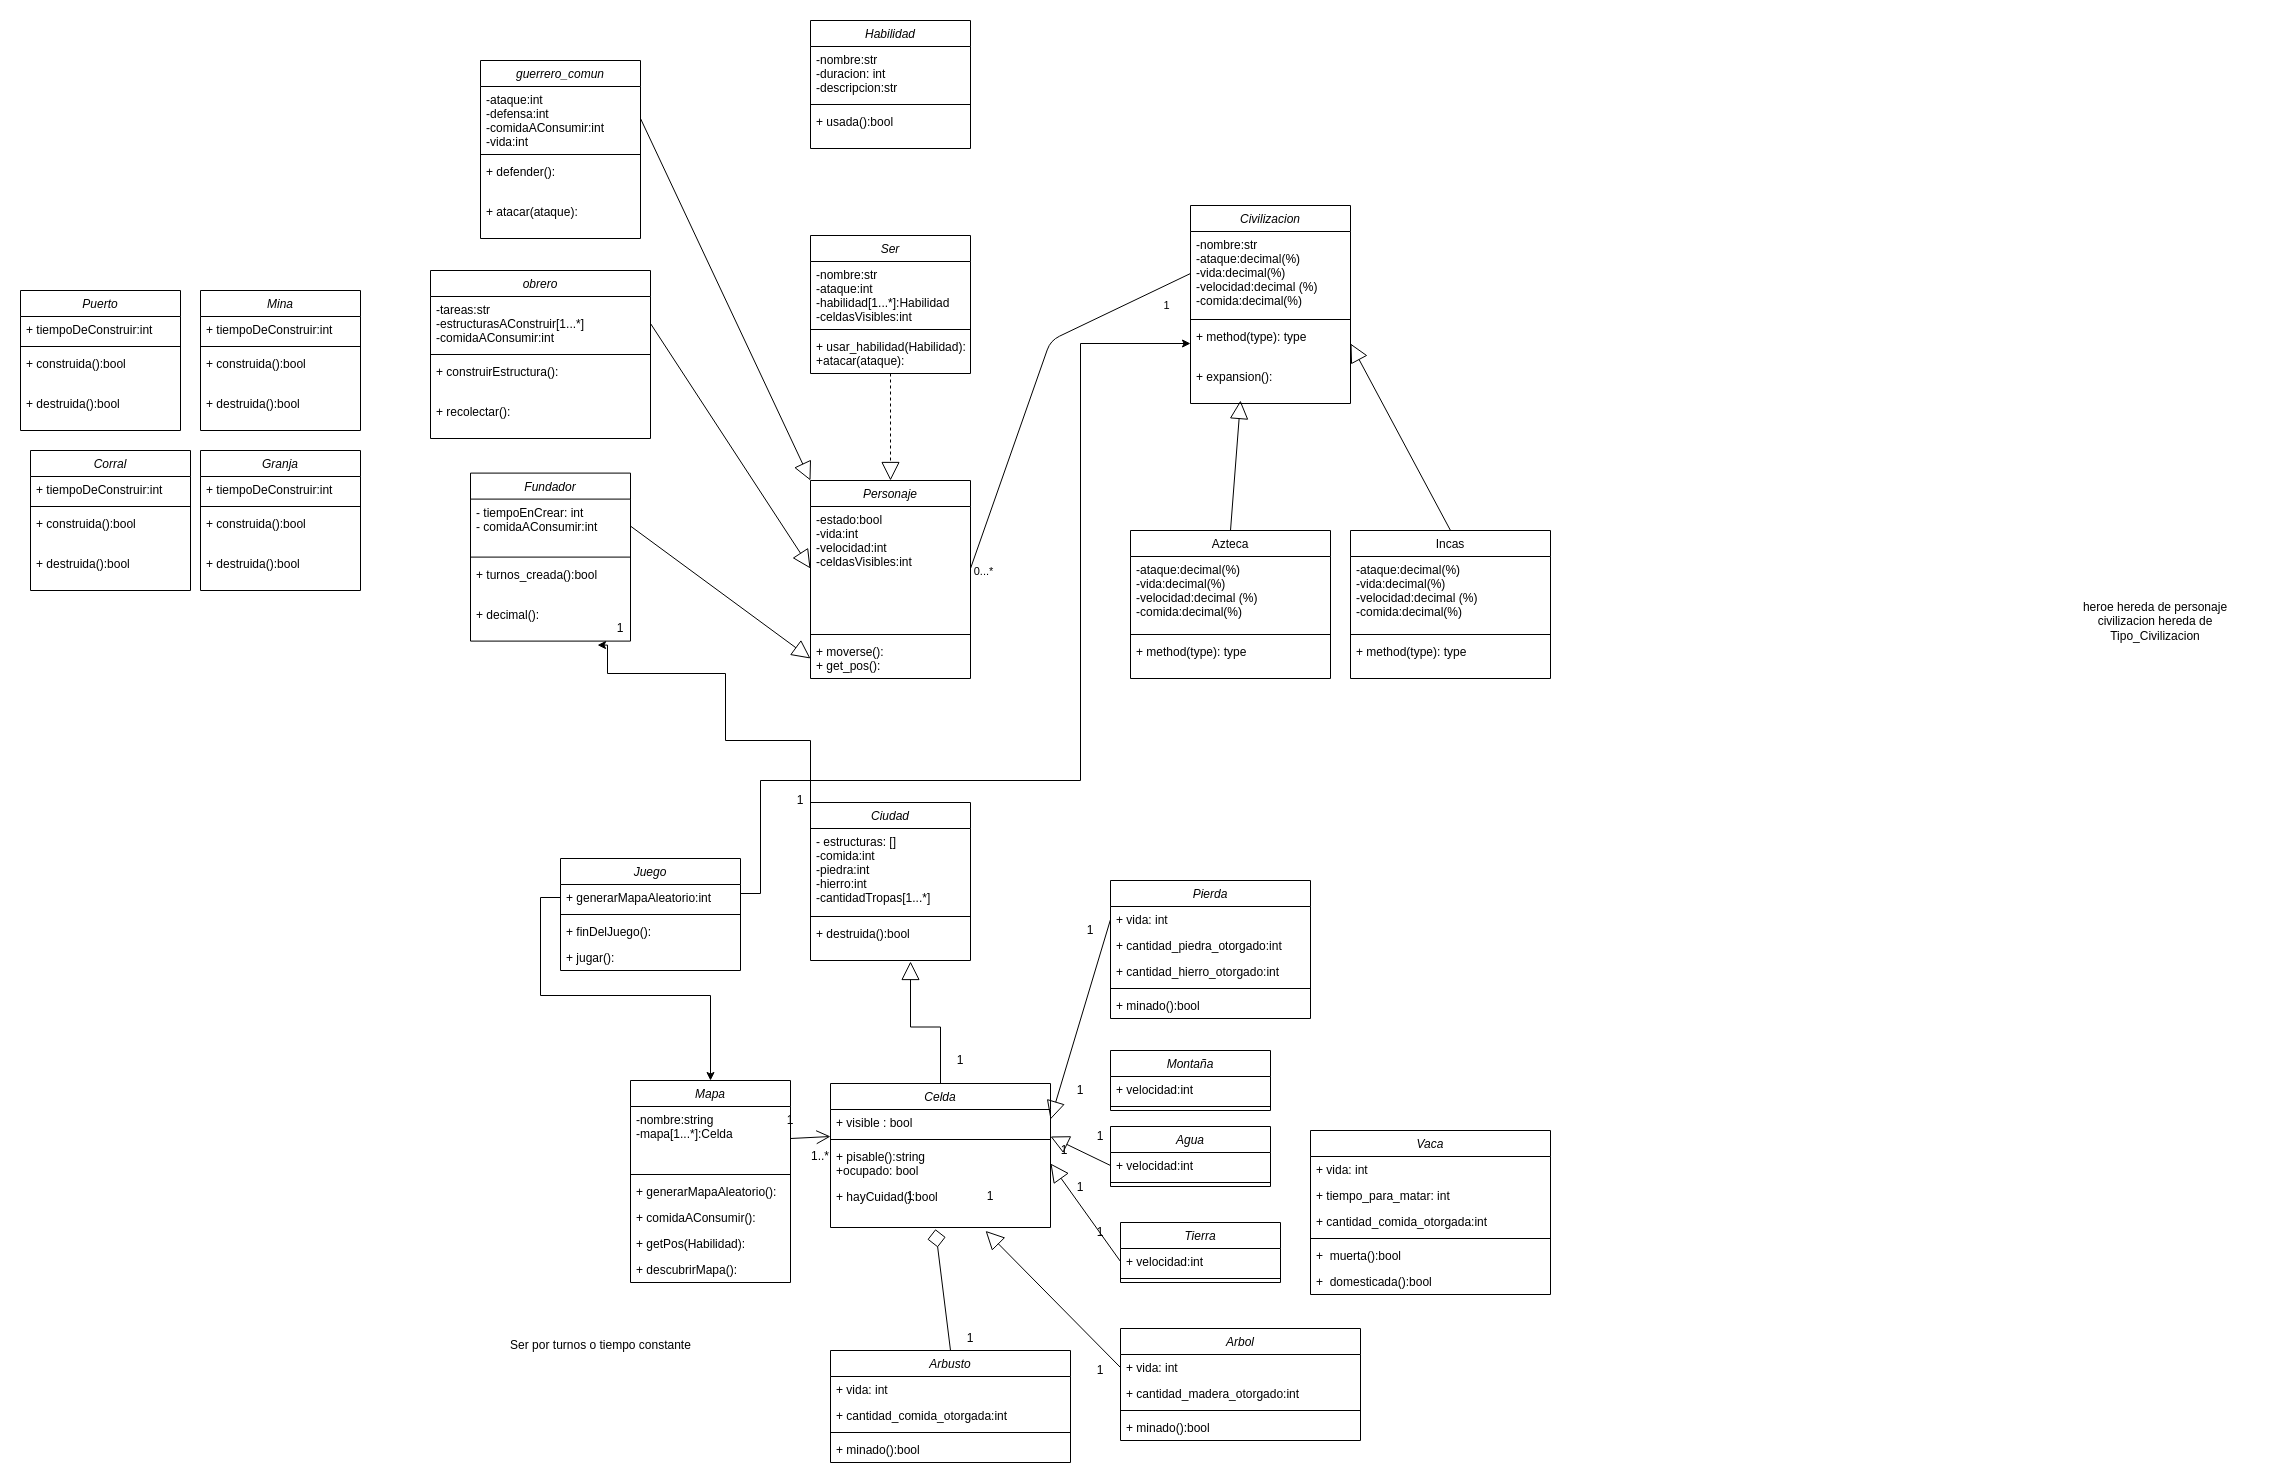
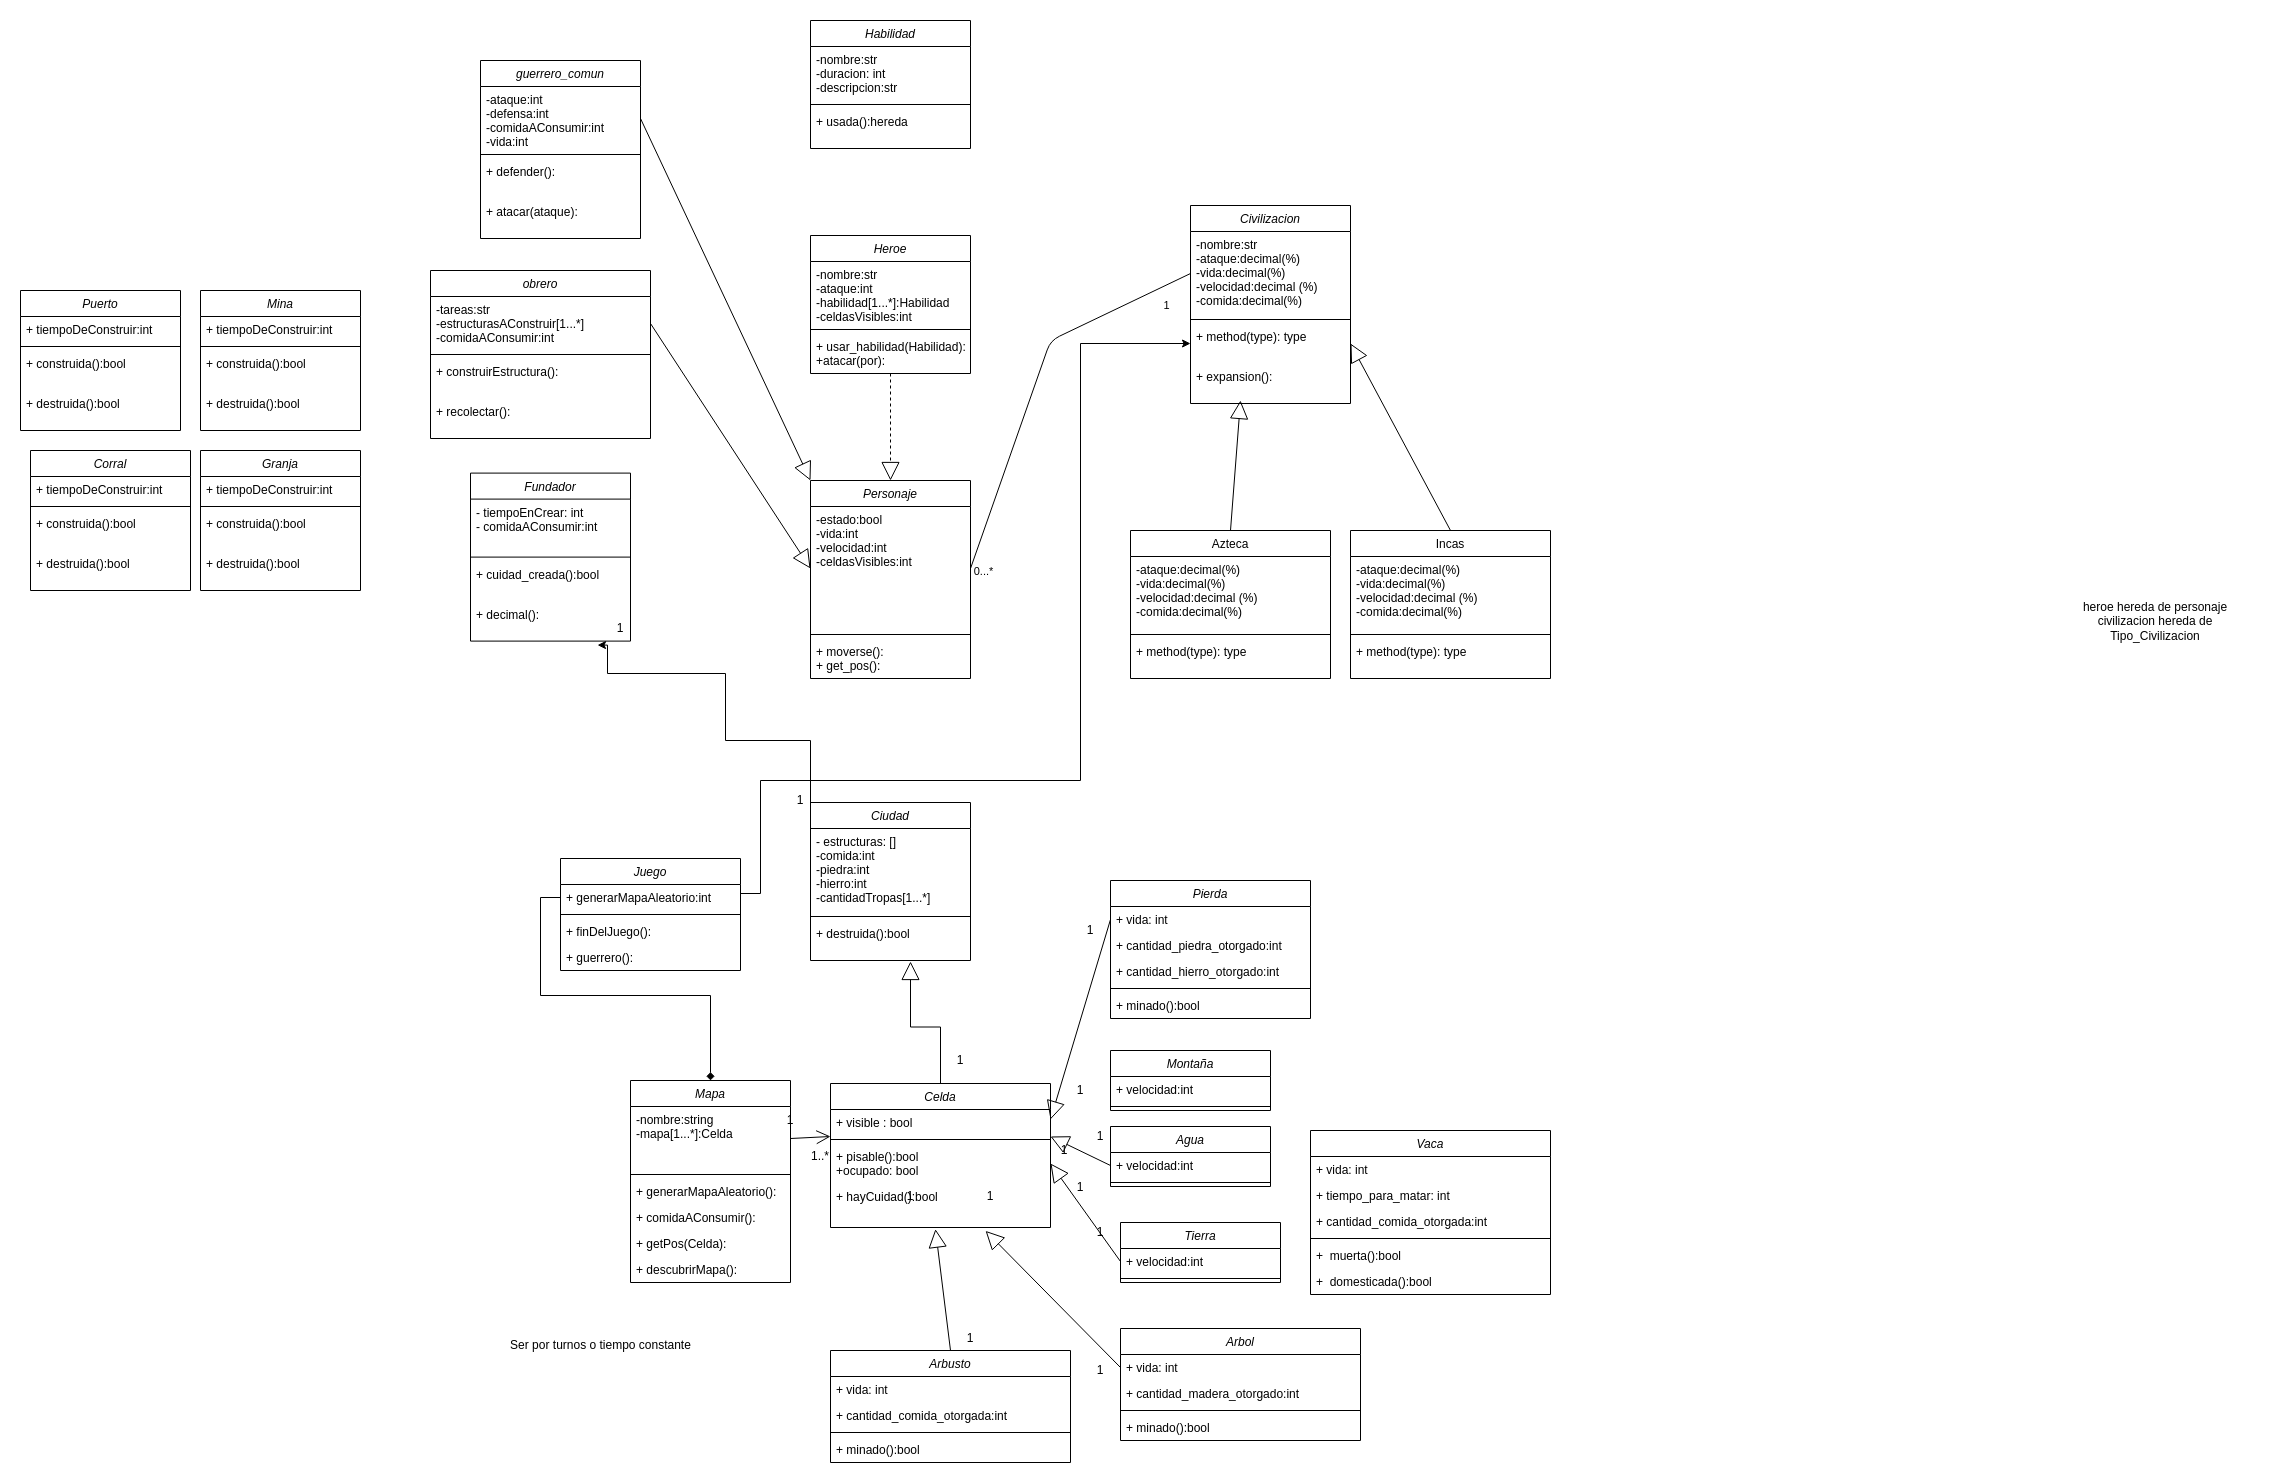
(858, 122) -> (867, 122)
(890, 249) -> (890, 249)
(898, 347) -> (898, 347)
(545, 575) -> (544, 575)
(714, 587) -> none
(596, 958) -> (607, 958)
(711, 1072) -> (711, 1072)
(889, 1157) -> (882, 1157)
(695, 1244) -> (685, 1244)
(938, 1248) -> (938, 1248)
